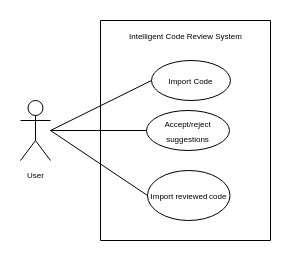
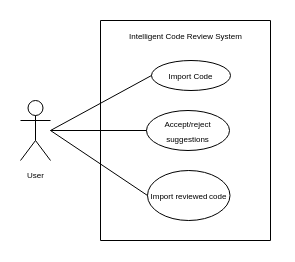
(191, 81) -> (191, 76)
